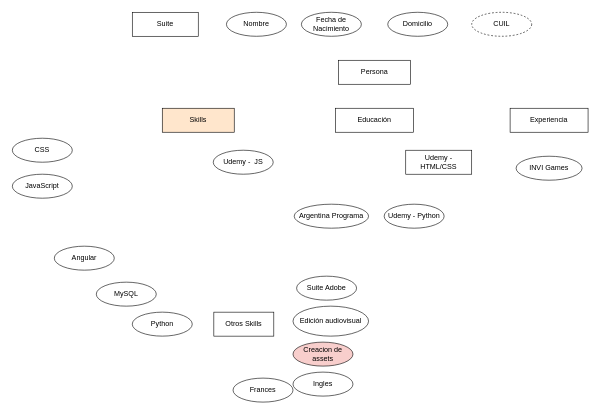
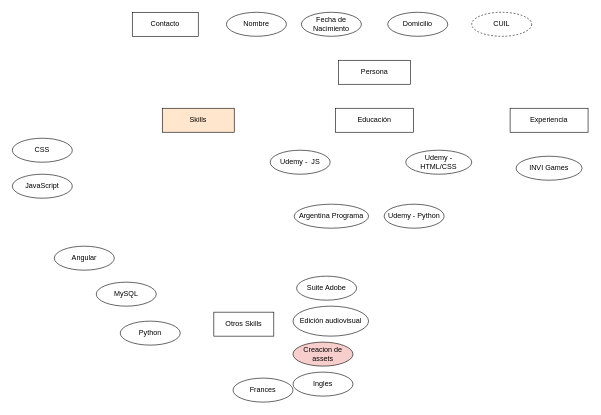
(165, 24) -> (165, 24)
(243, 162) -> (300, 162)
(439, 162) -> (439, 162)
(162, 324) -> (150, 333)
